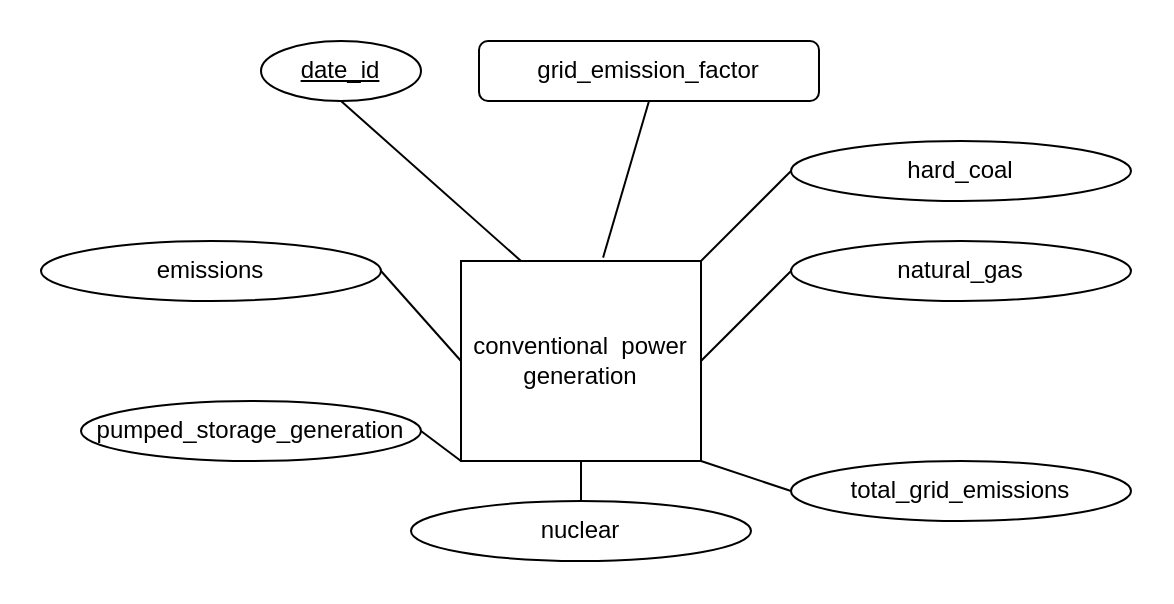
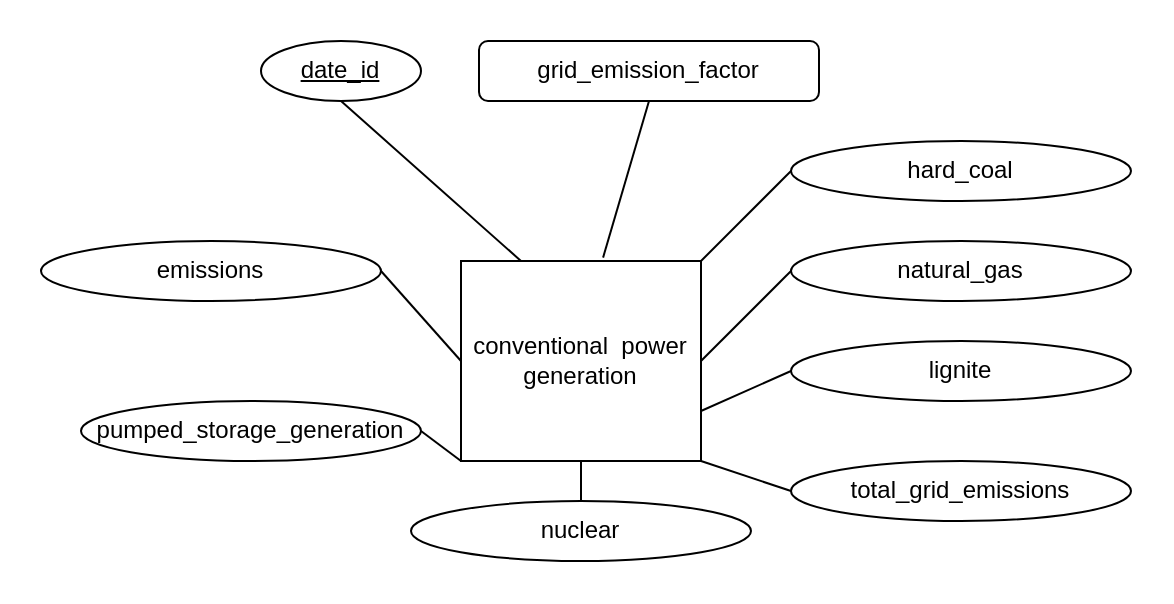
none -> (961, 371)
none -> (747, 391)
